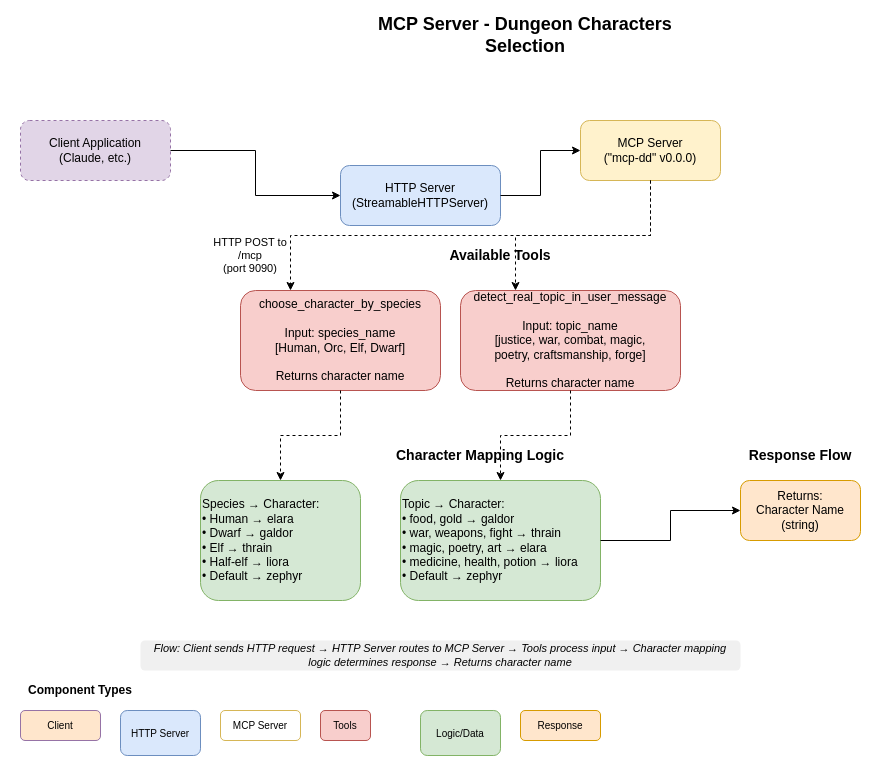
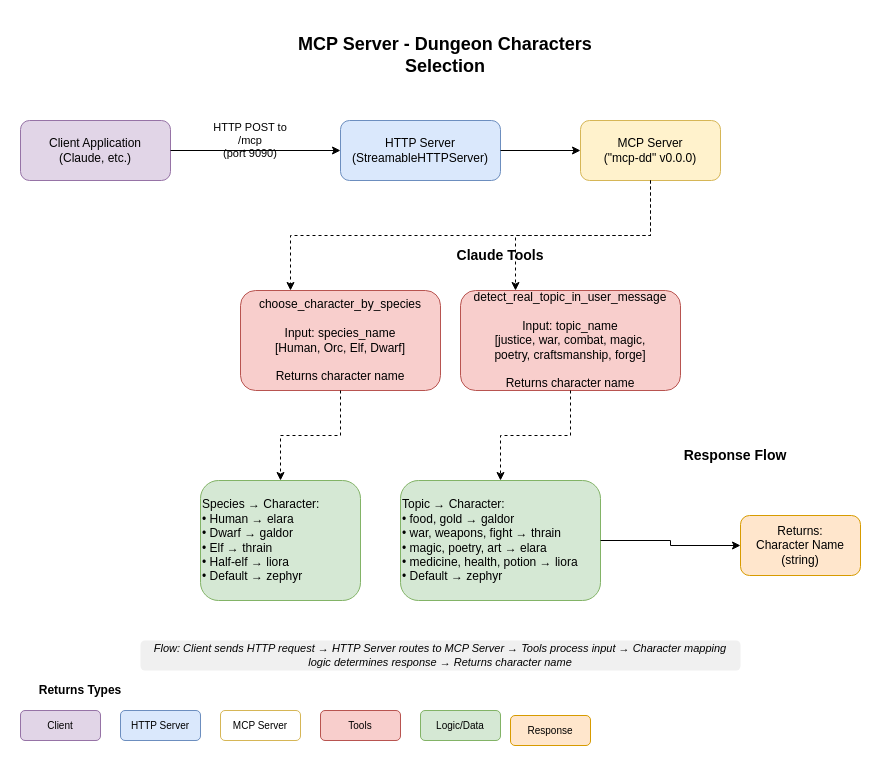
(526, 36) -> (446, 56)
(96, 151) -> (96, 151)
(421, 196) -> (421, 151)
(251, 256) -> (251, 141)
(501, 256) -> (501, 256)
(481, 456) -> none
(801, 456) -> (736, 456)
(801, 511) -> (801, 546)
(81, 691) -> (81, 691)
(61, 726) -> (61, 726)
(346, 726) -> (361, 726)
(561, 726) -> (551, 731)
(161, 733) -> (161, 726)
(461, 733) -> (461, 726)
